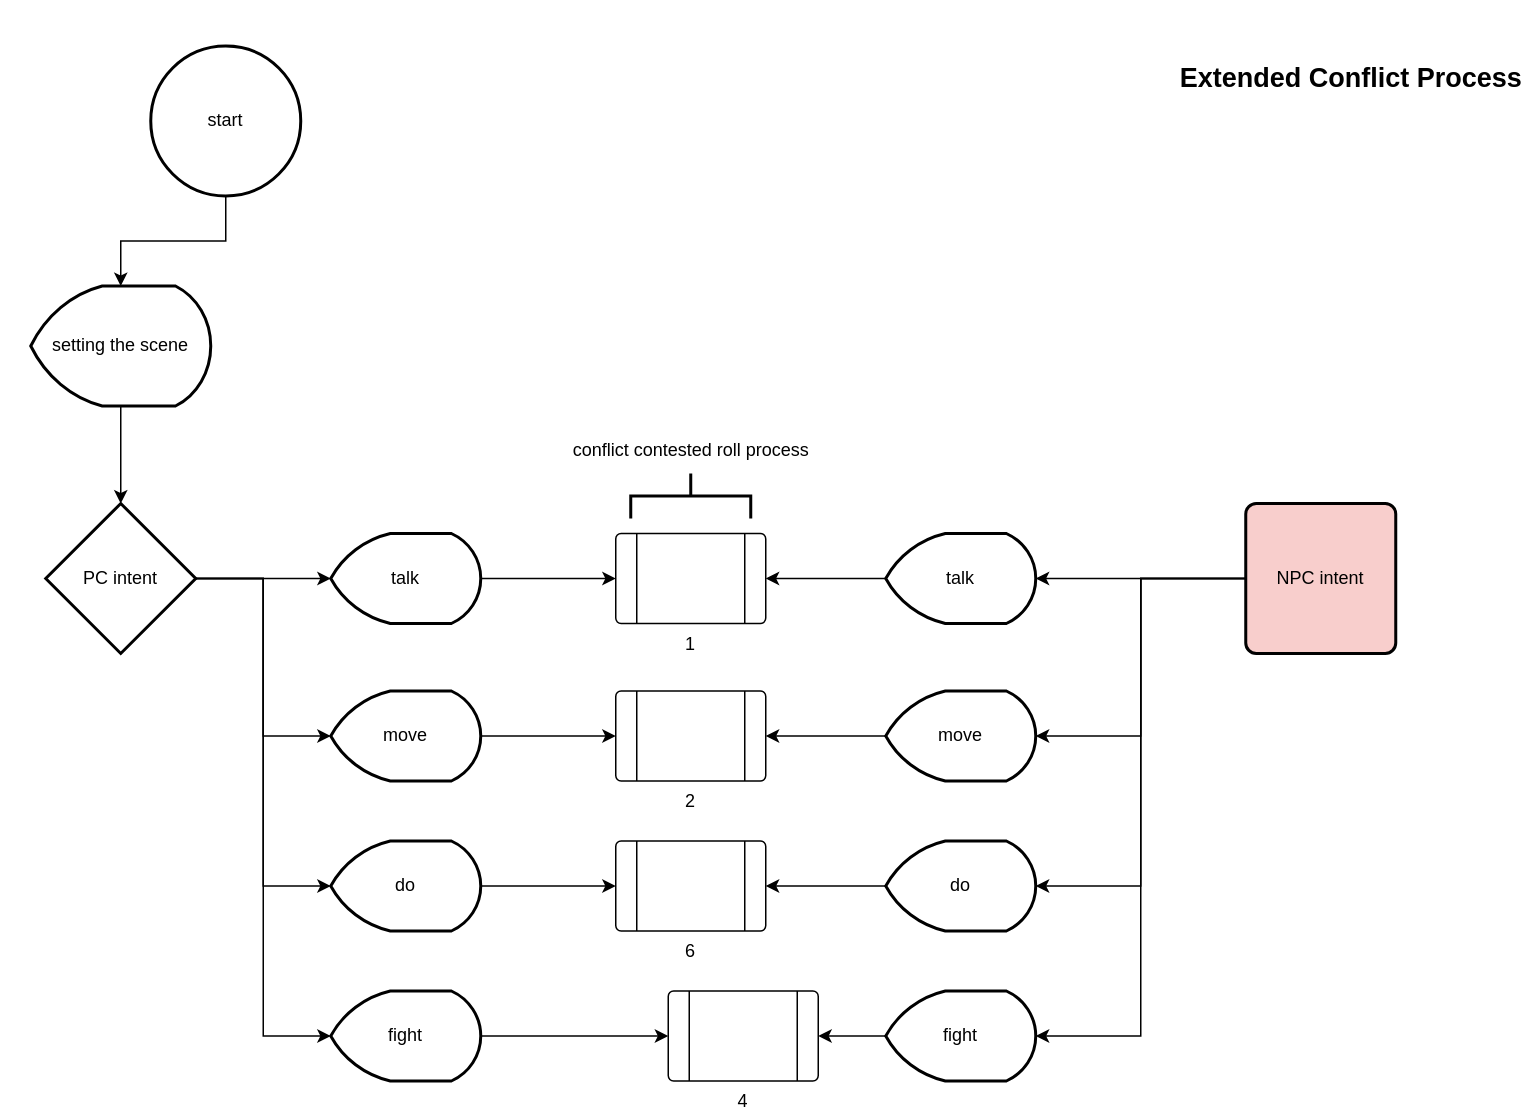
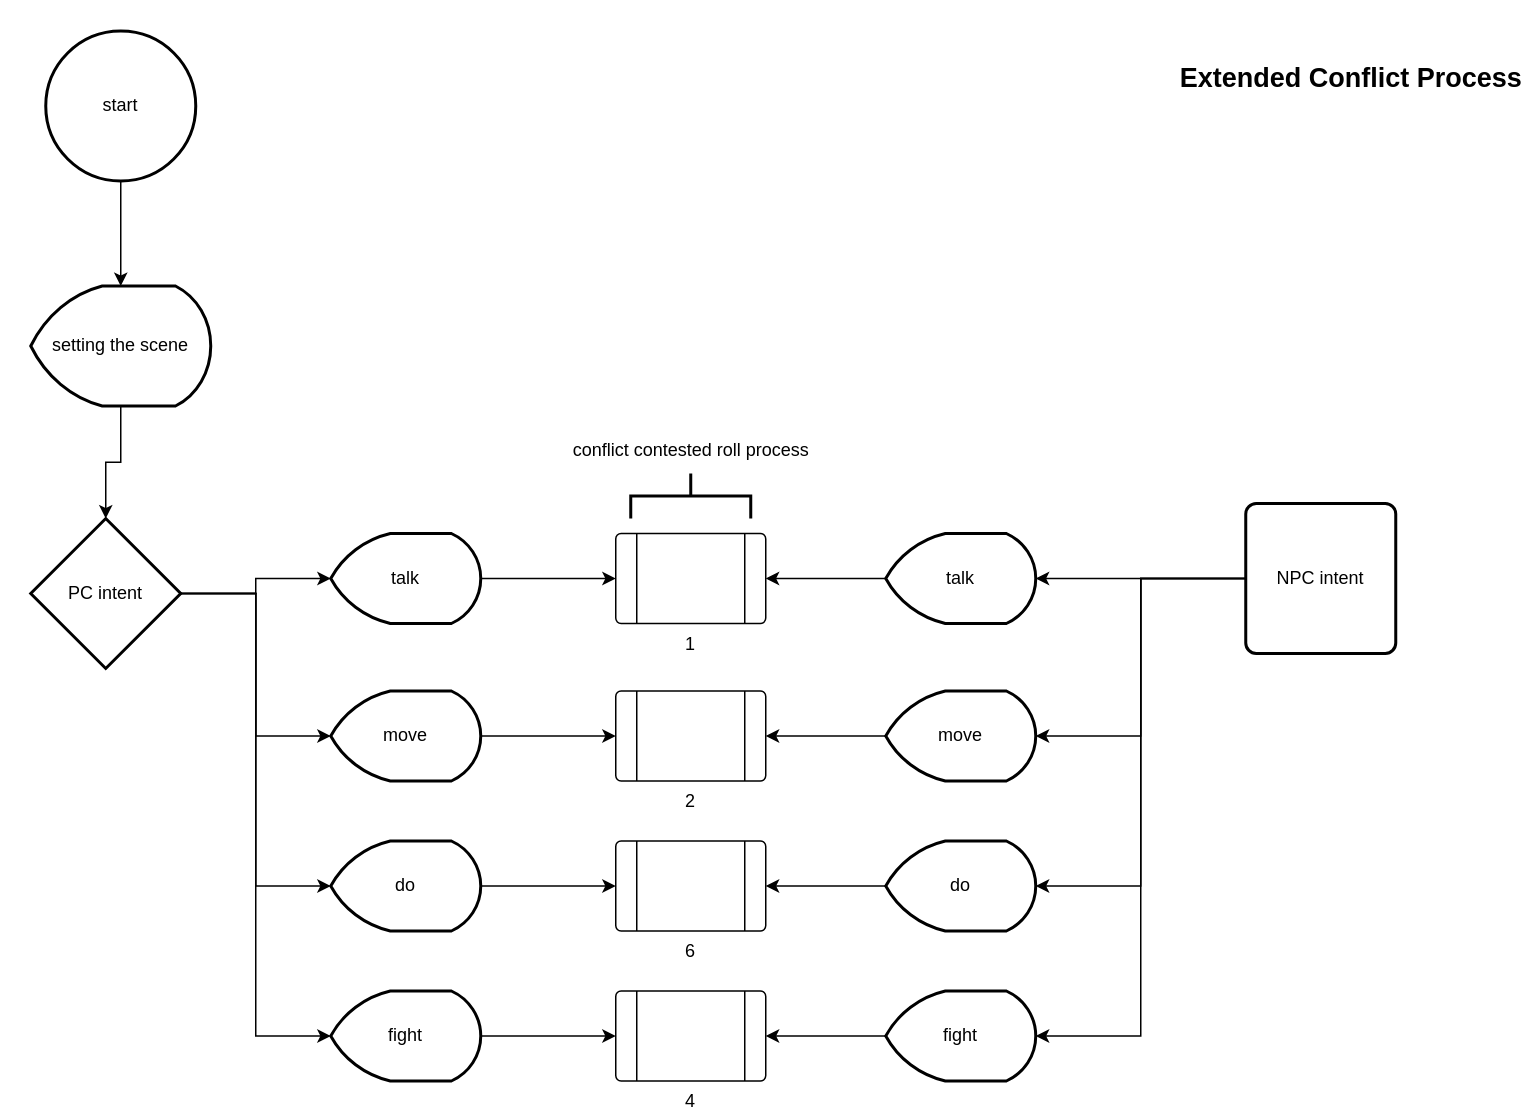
(226, 121) -> (121, 106)
(121, 578) -> (106, 593)
(1321, 578) -> (1321, 578)
(743, 1036) -> (691, 1036)
